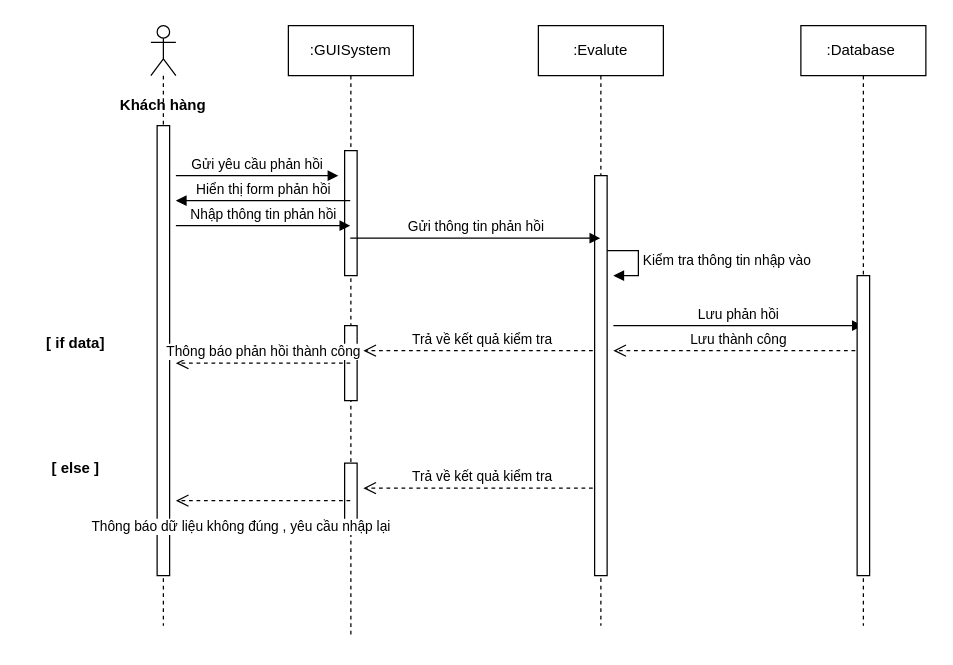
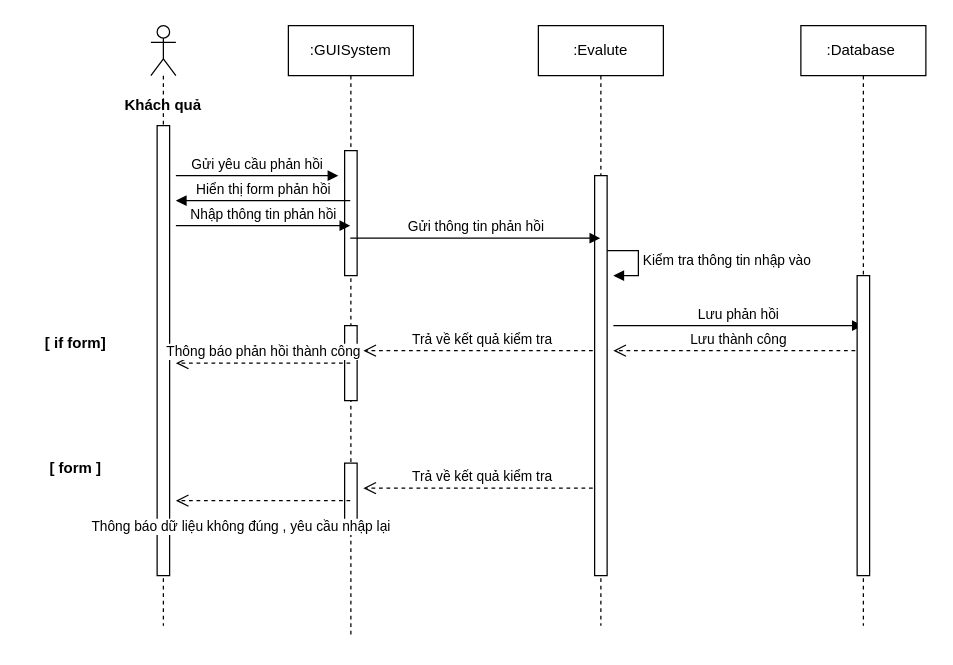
(163, 105) -> (163, 105)
(75, 343) -> (75, 343)
(75, 468) -> (75, 468)
